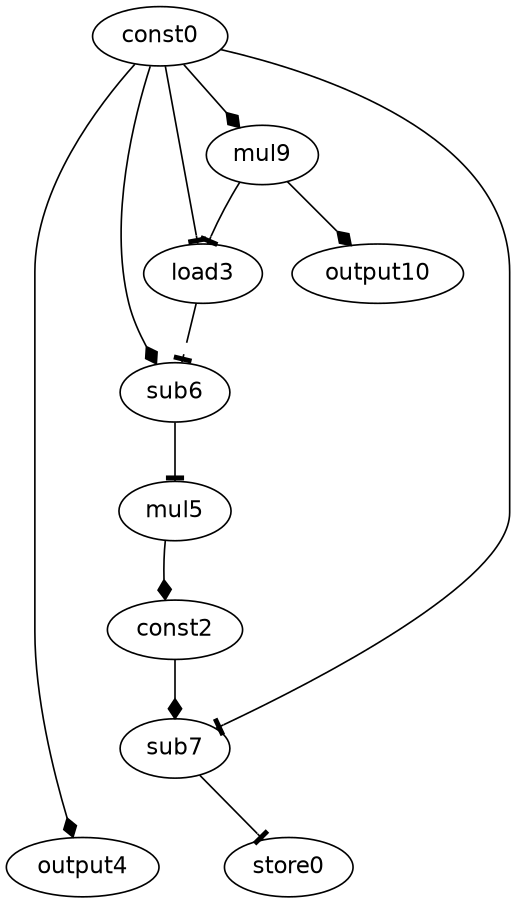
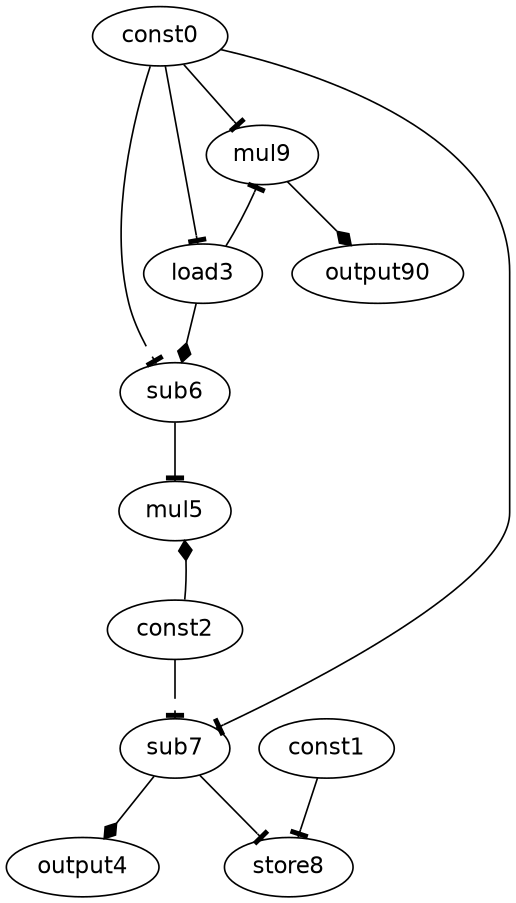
(209, 93) -> (209, 93)
(122, 207) -> (122, 207)
(224, 209) -> (241, 220)
(378, 274) -> (378, 274)
(191, 323) -> (191, 323)
(35, 429) -> (135, 800)
(164, 560) -> (186, 580)
(175, 679) -> (175, 679)
none -> (327, 748)
(289, 867) -> (289, 867)
